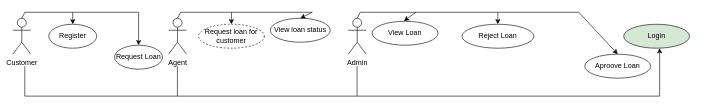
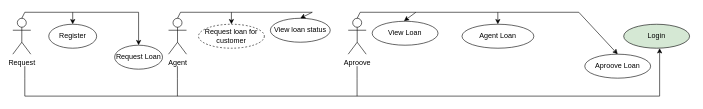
(498, 36) -> (498, 36)
(22, 63) -> (22, 63)
(358, 63) -> (358, 63)
